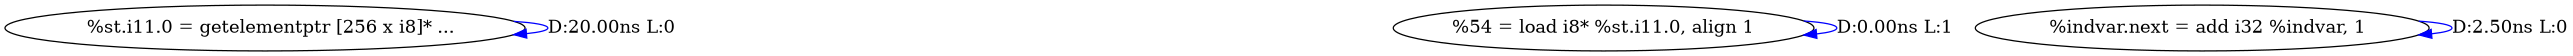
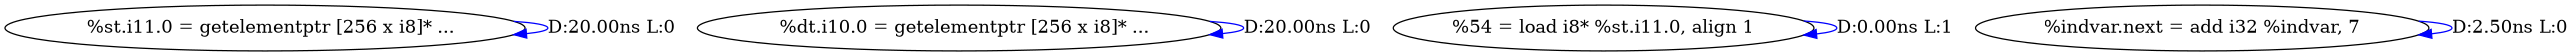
none -> (959, 28)
(2202, 28) -> (2202, 28)
